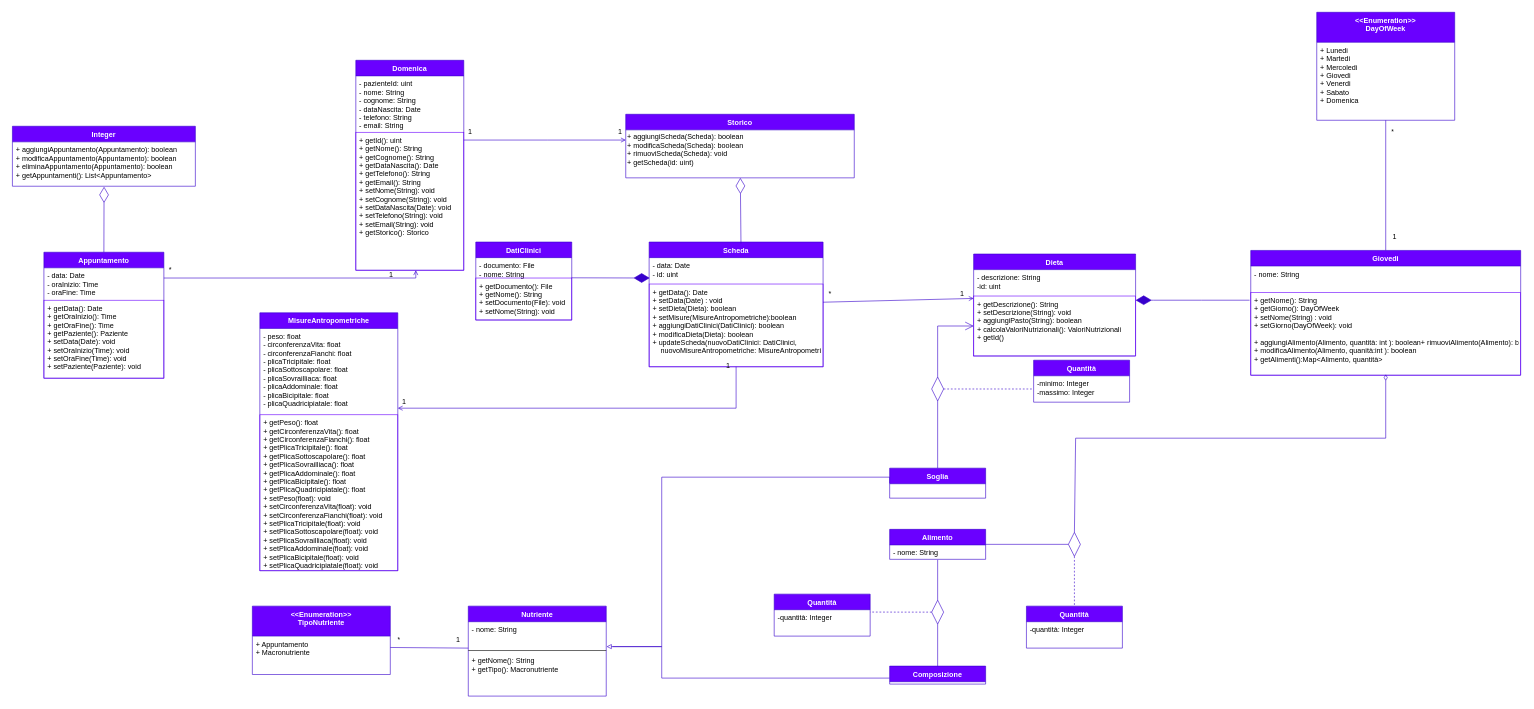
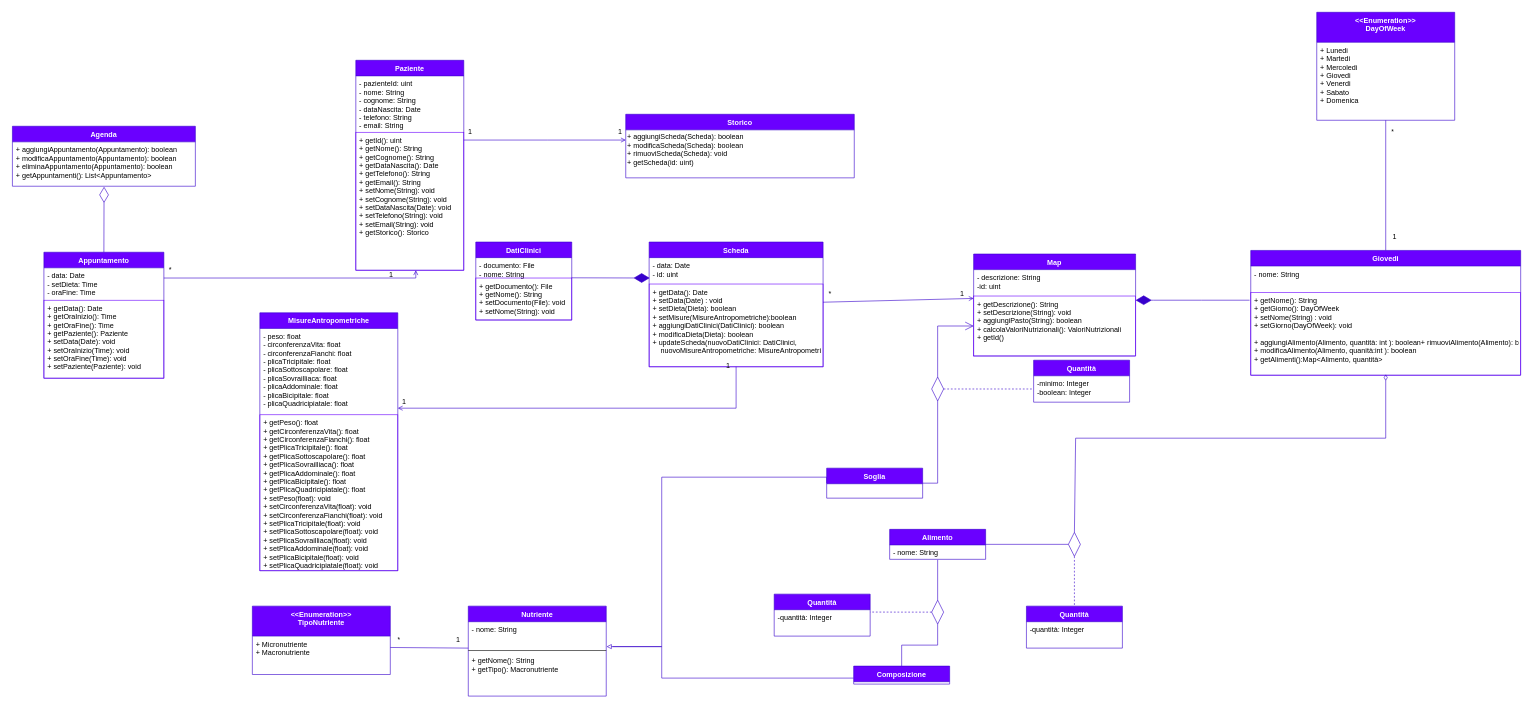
(410, 68) -> (410, 68)
(104, 134) -> (104, 134)
(741, 218) -> none
(1055, 262) -> (1055, 262)
(68, 276) -> (68, 276)
(1066, 384) -> (1066, 384)
(938, 483) -> (875, 483)
(283, 644) -> (285, 644)
(938, 675) -> (902, 675)
